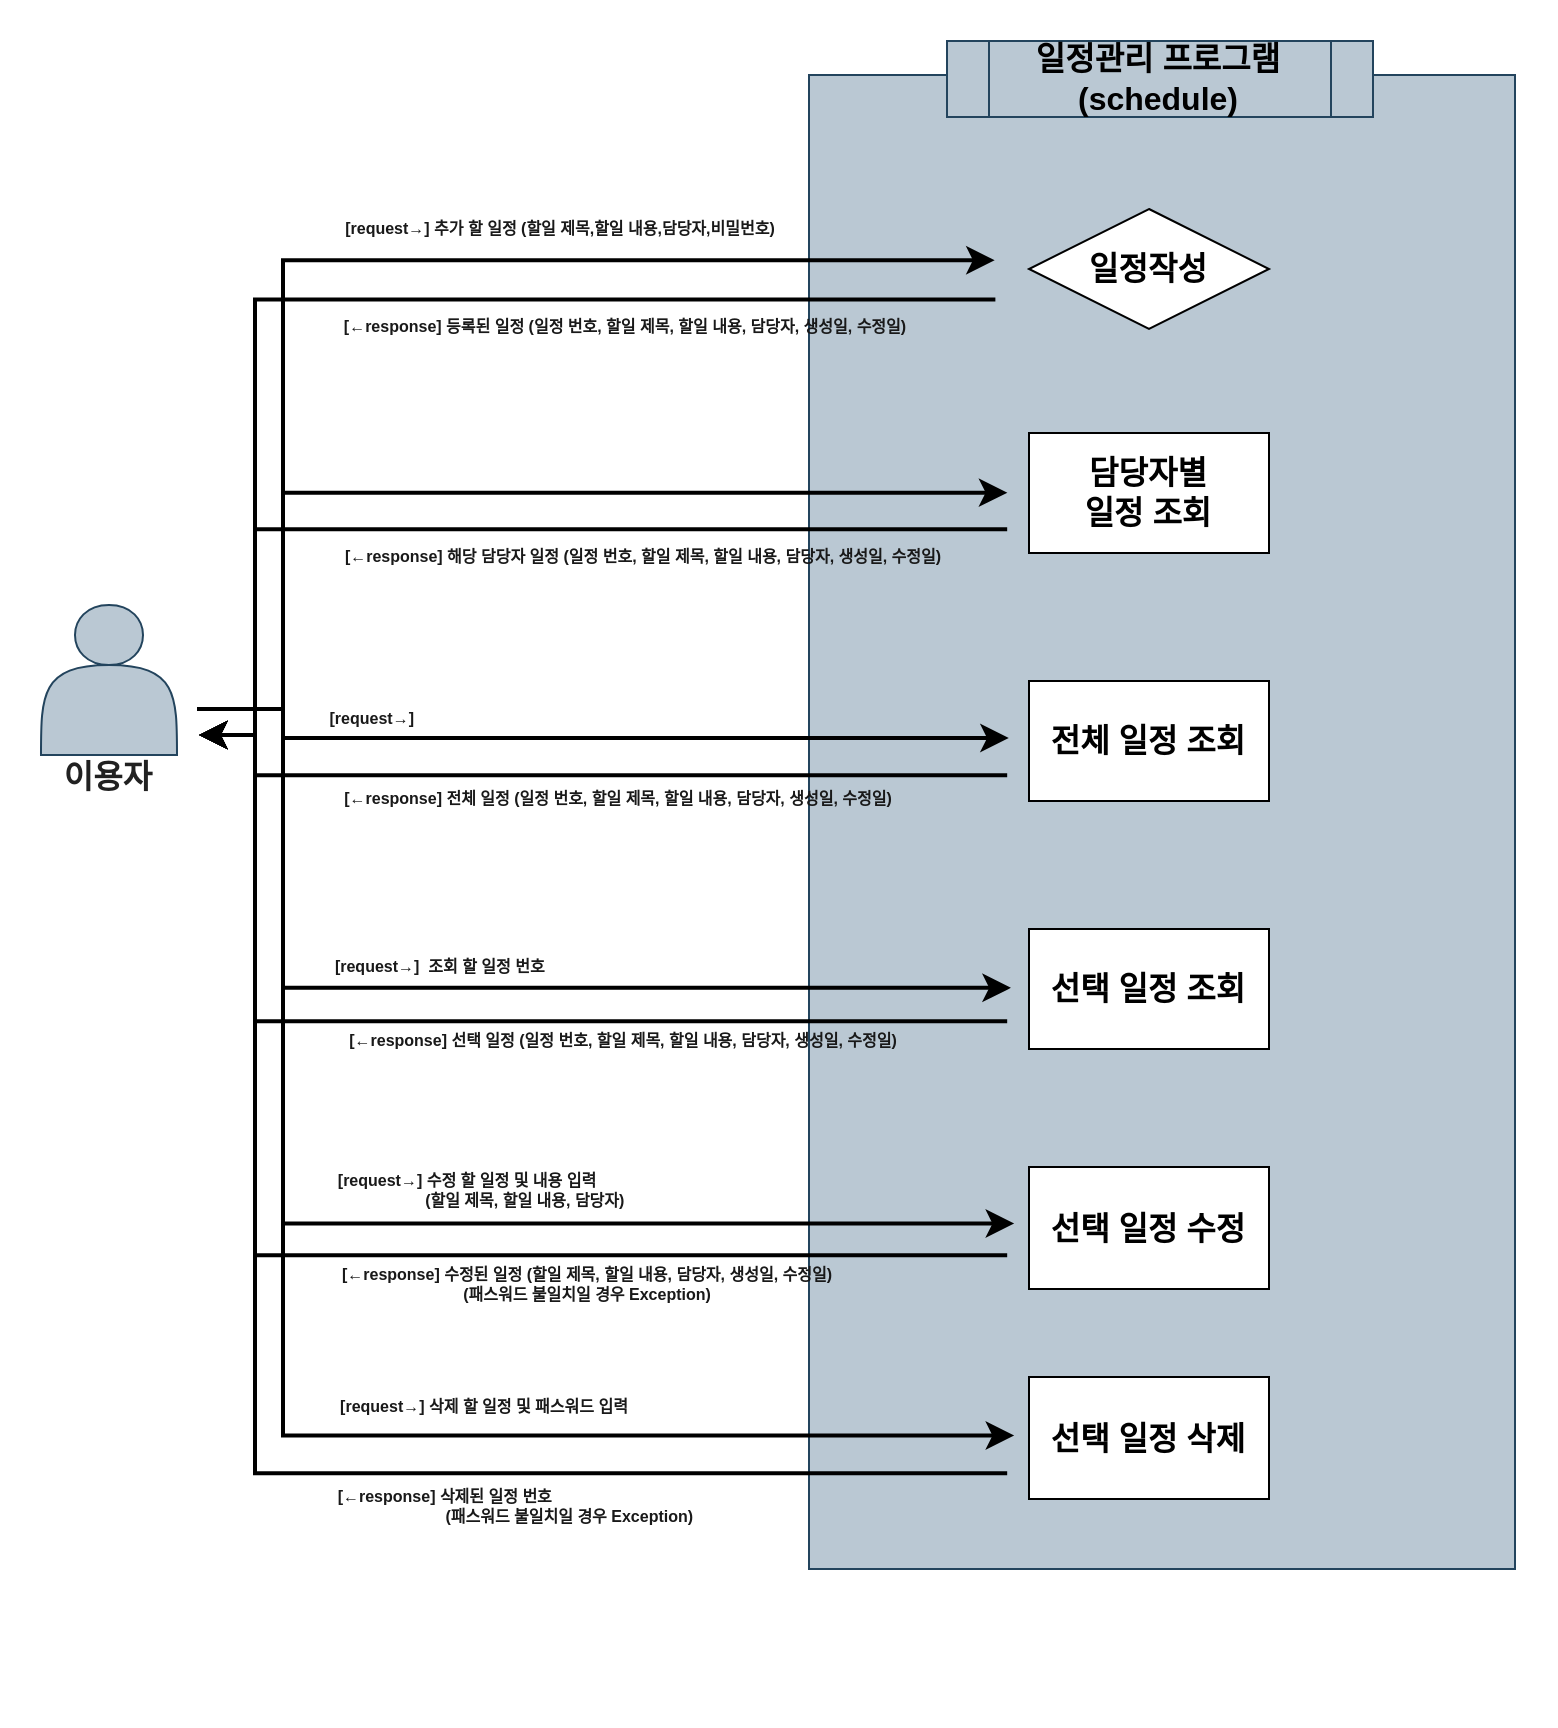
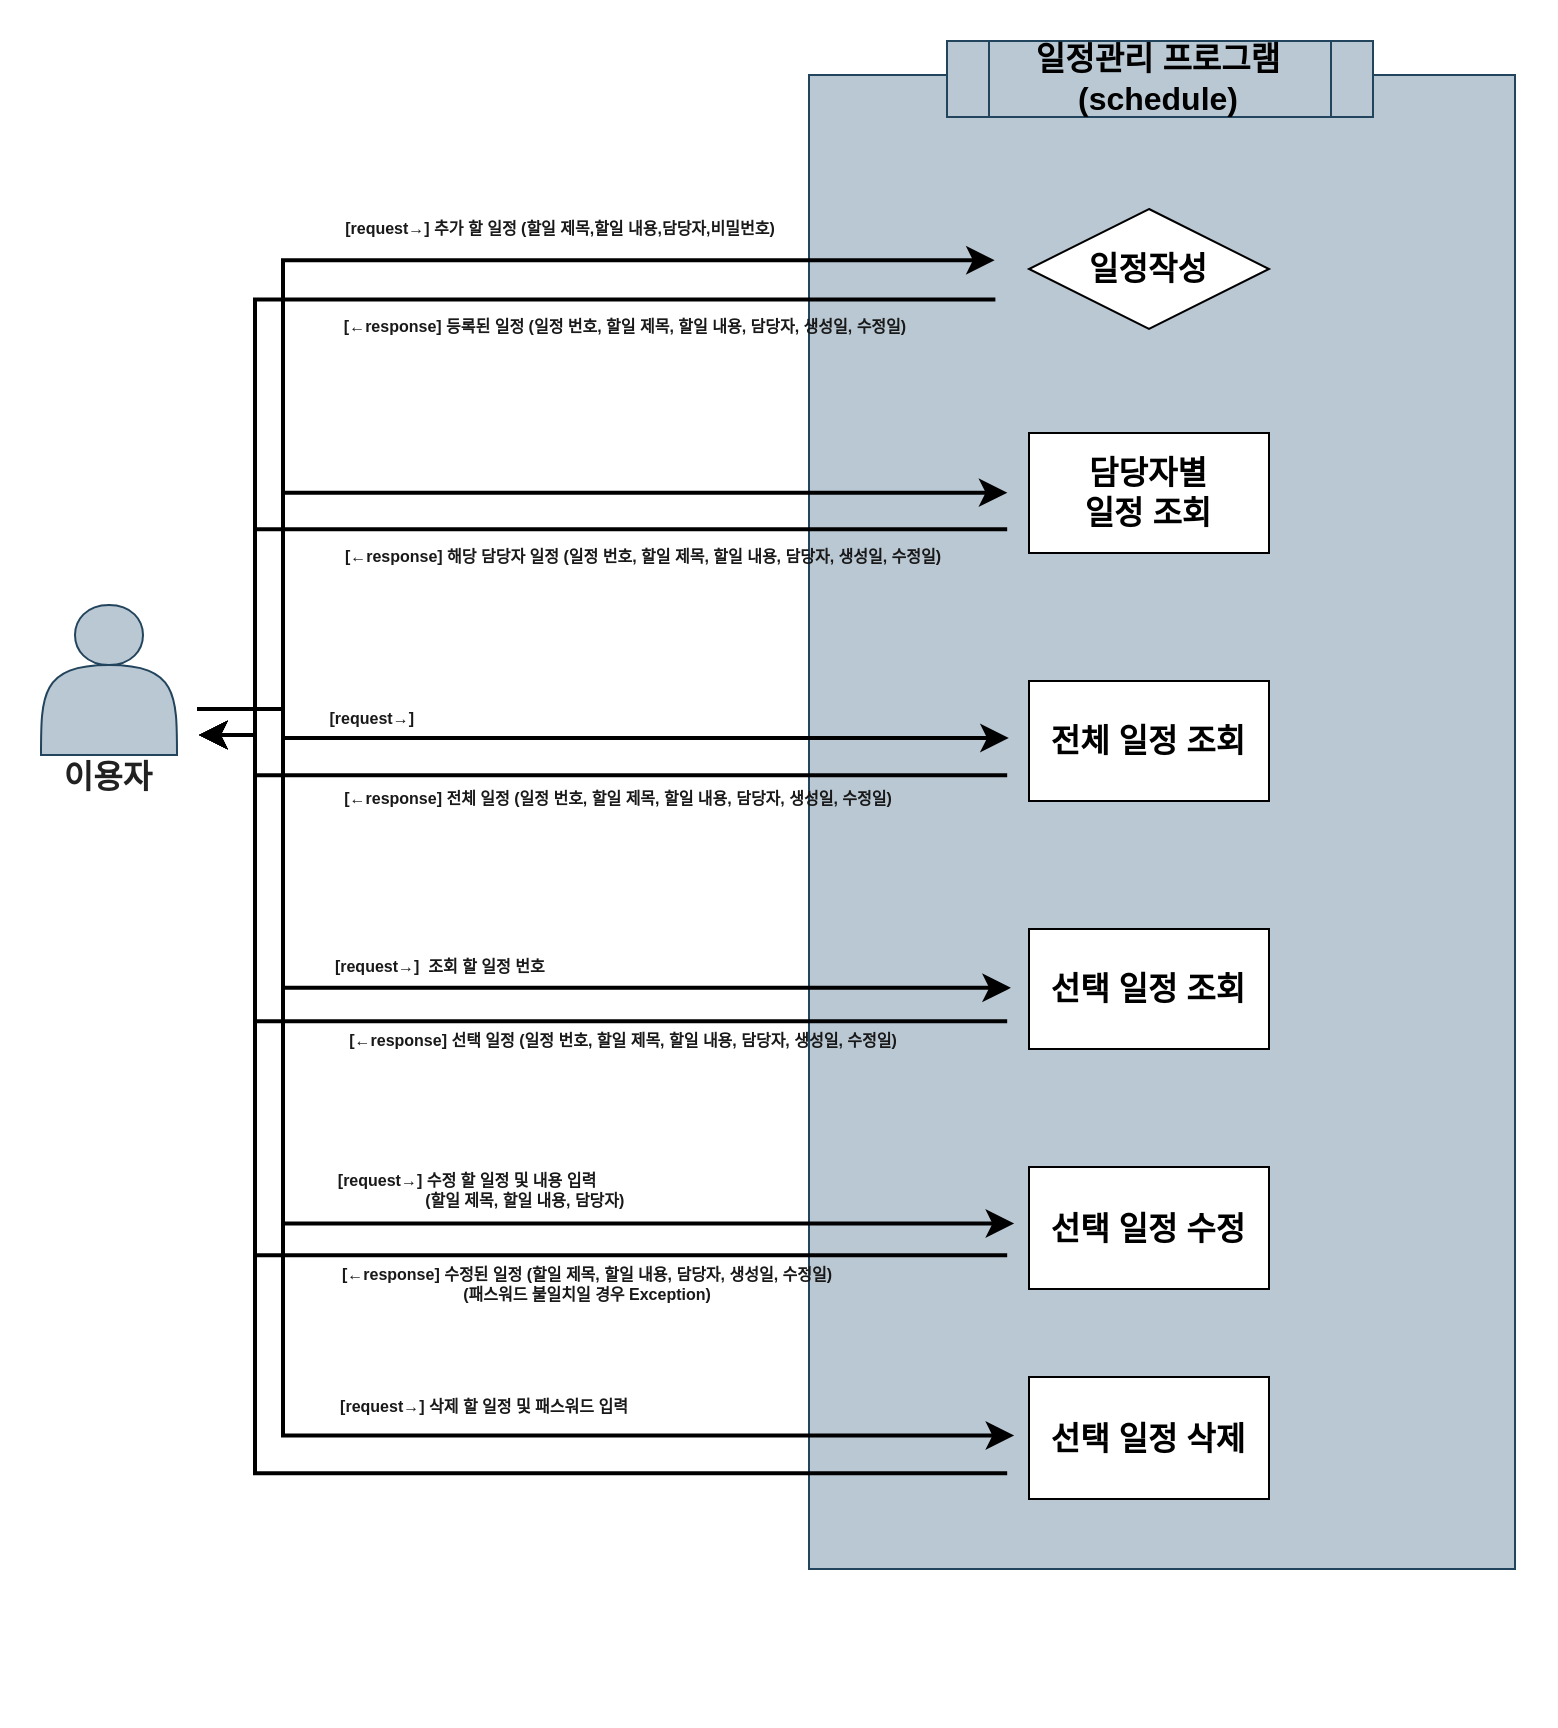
(448, 1507) -> none
